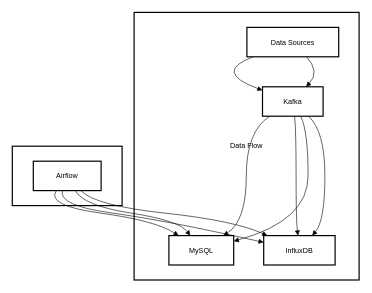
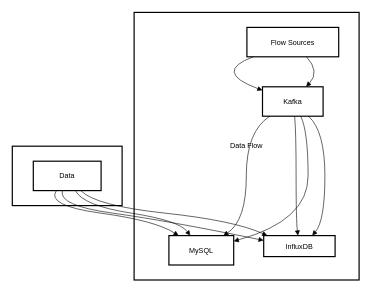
(293, 42) -> (293, 42)
(67, 176) -> (67, 176)
(299, 250) -> (299, 246)
